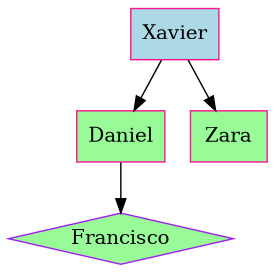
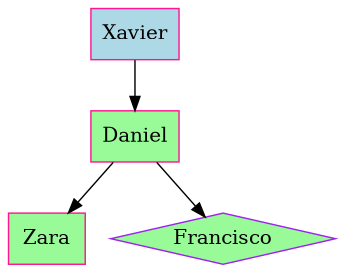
(198, 79) -> (96, 182)
